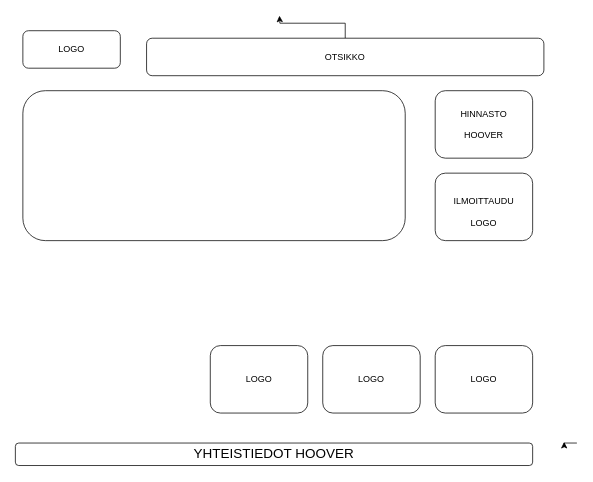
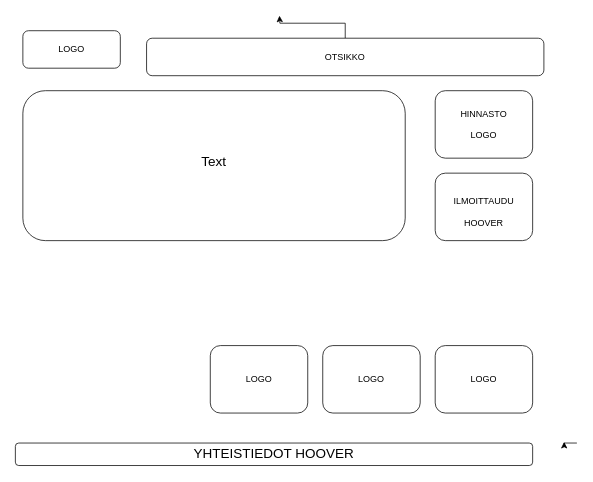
(484, 124) -> (484, 124)
none -> (214, 162)
(484, 207) -> (484, 207)
